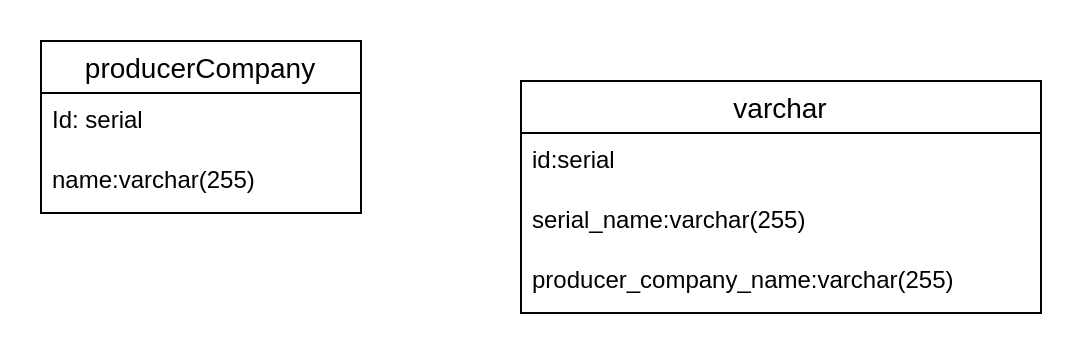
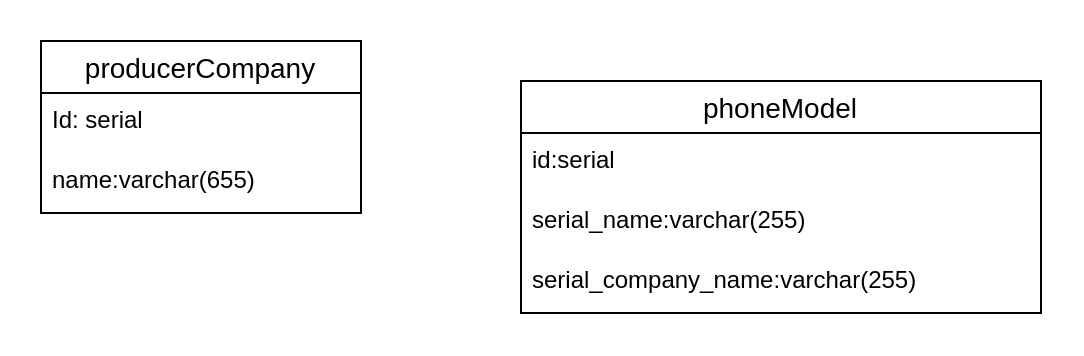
(780, 109) -> (780, 109)
(163, 180) -> (163, 180)
(757, 280) -> (738, 280)
